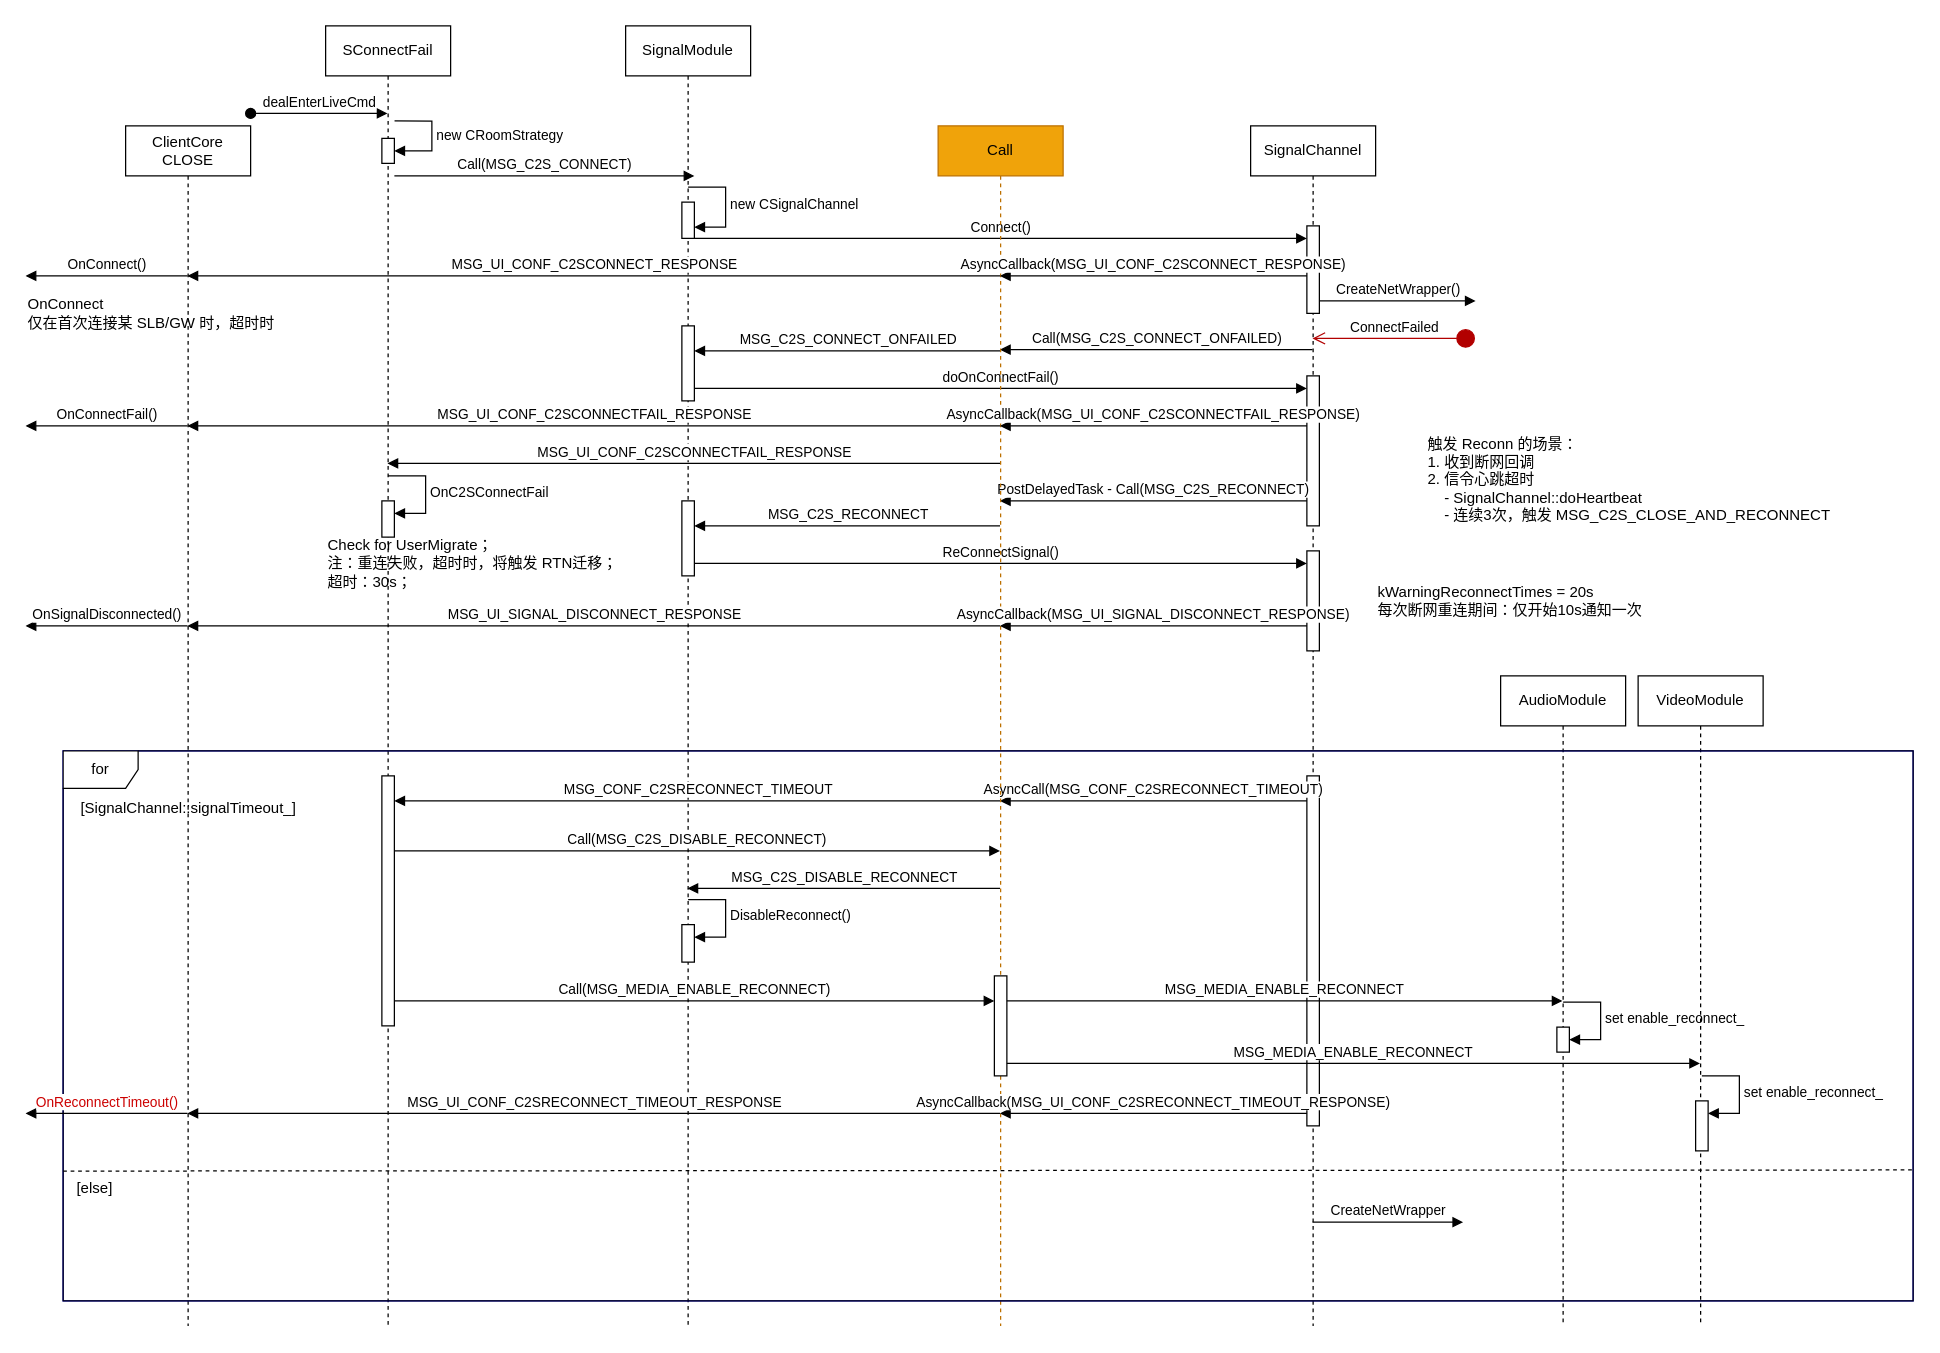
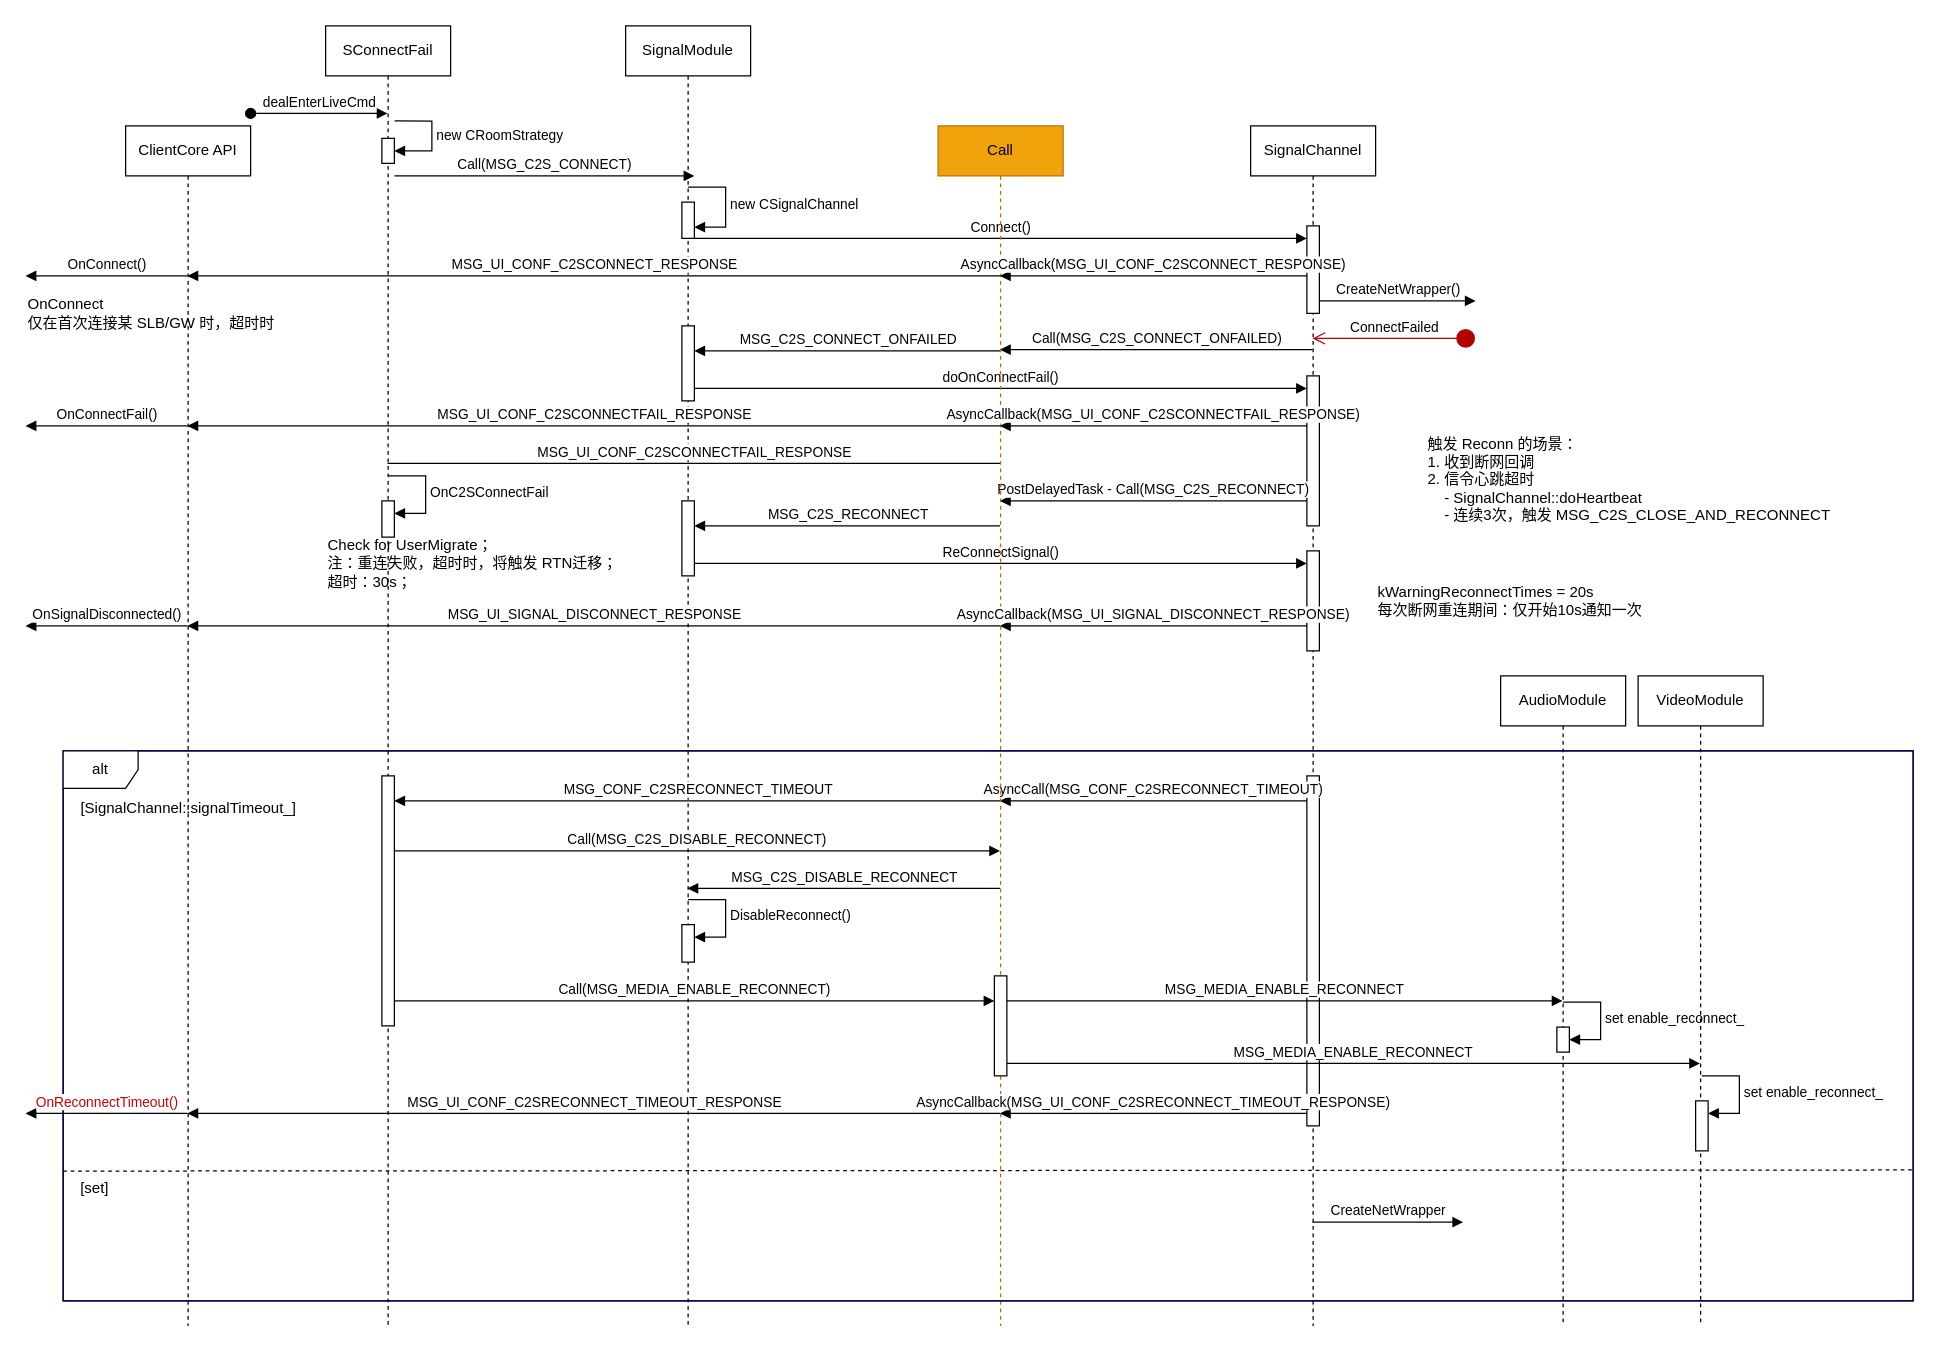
(188, 151) -> (188, 151)
(399, 463) -> (395, 463)
(101, 769) -> (101, 769)
(95, 1188) -> (95, 1188)
